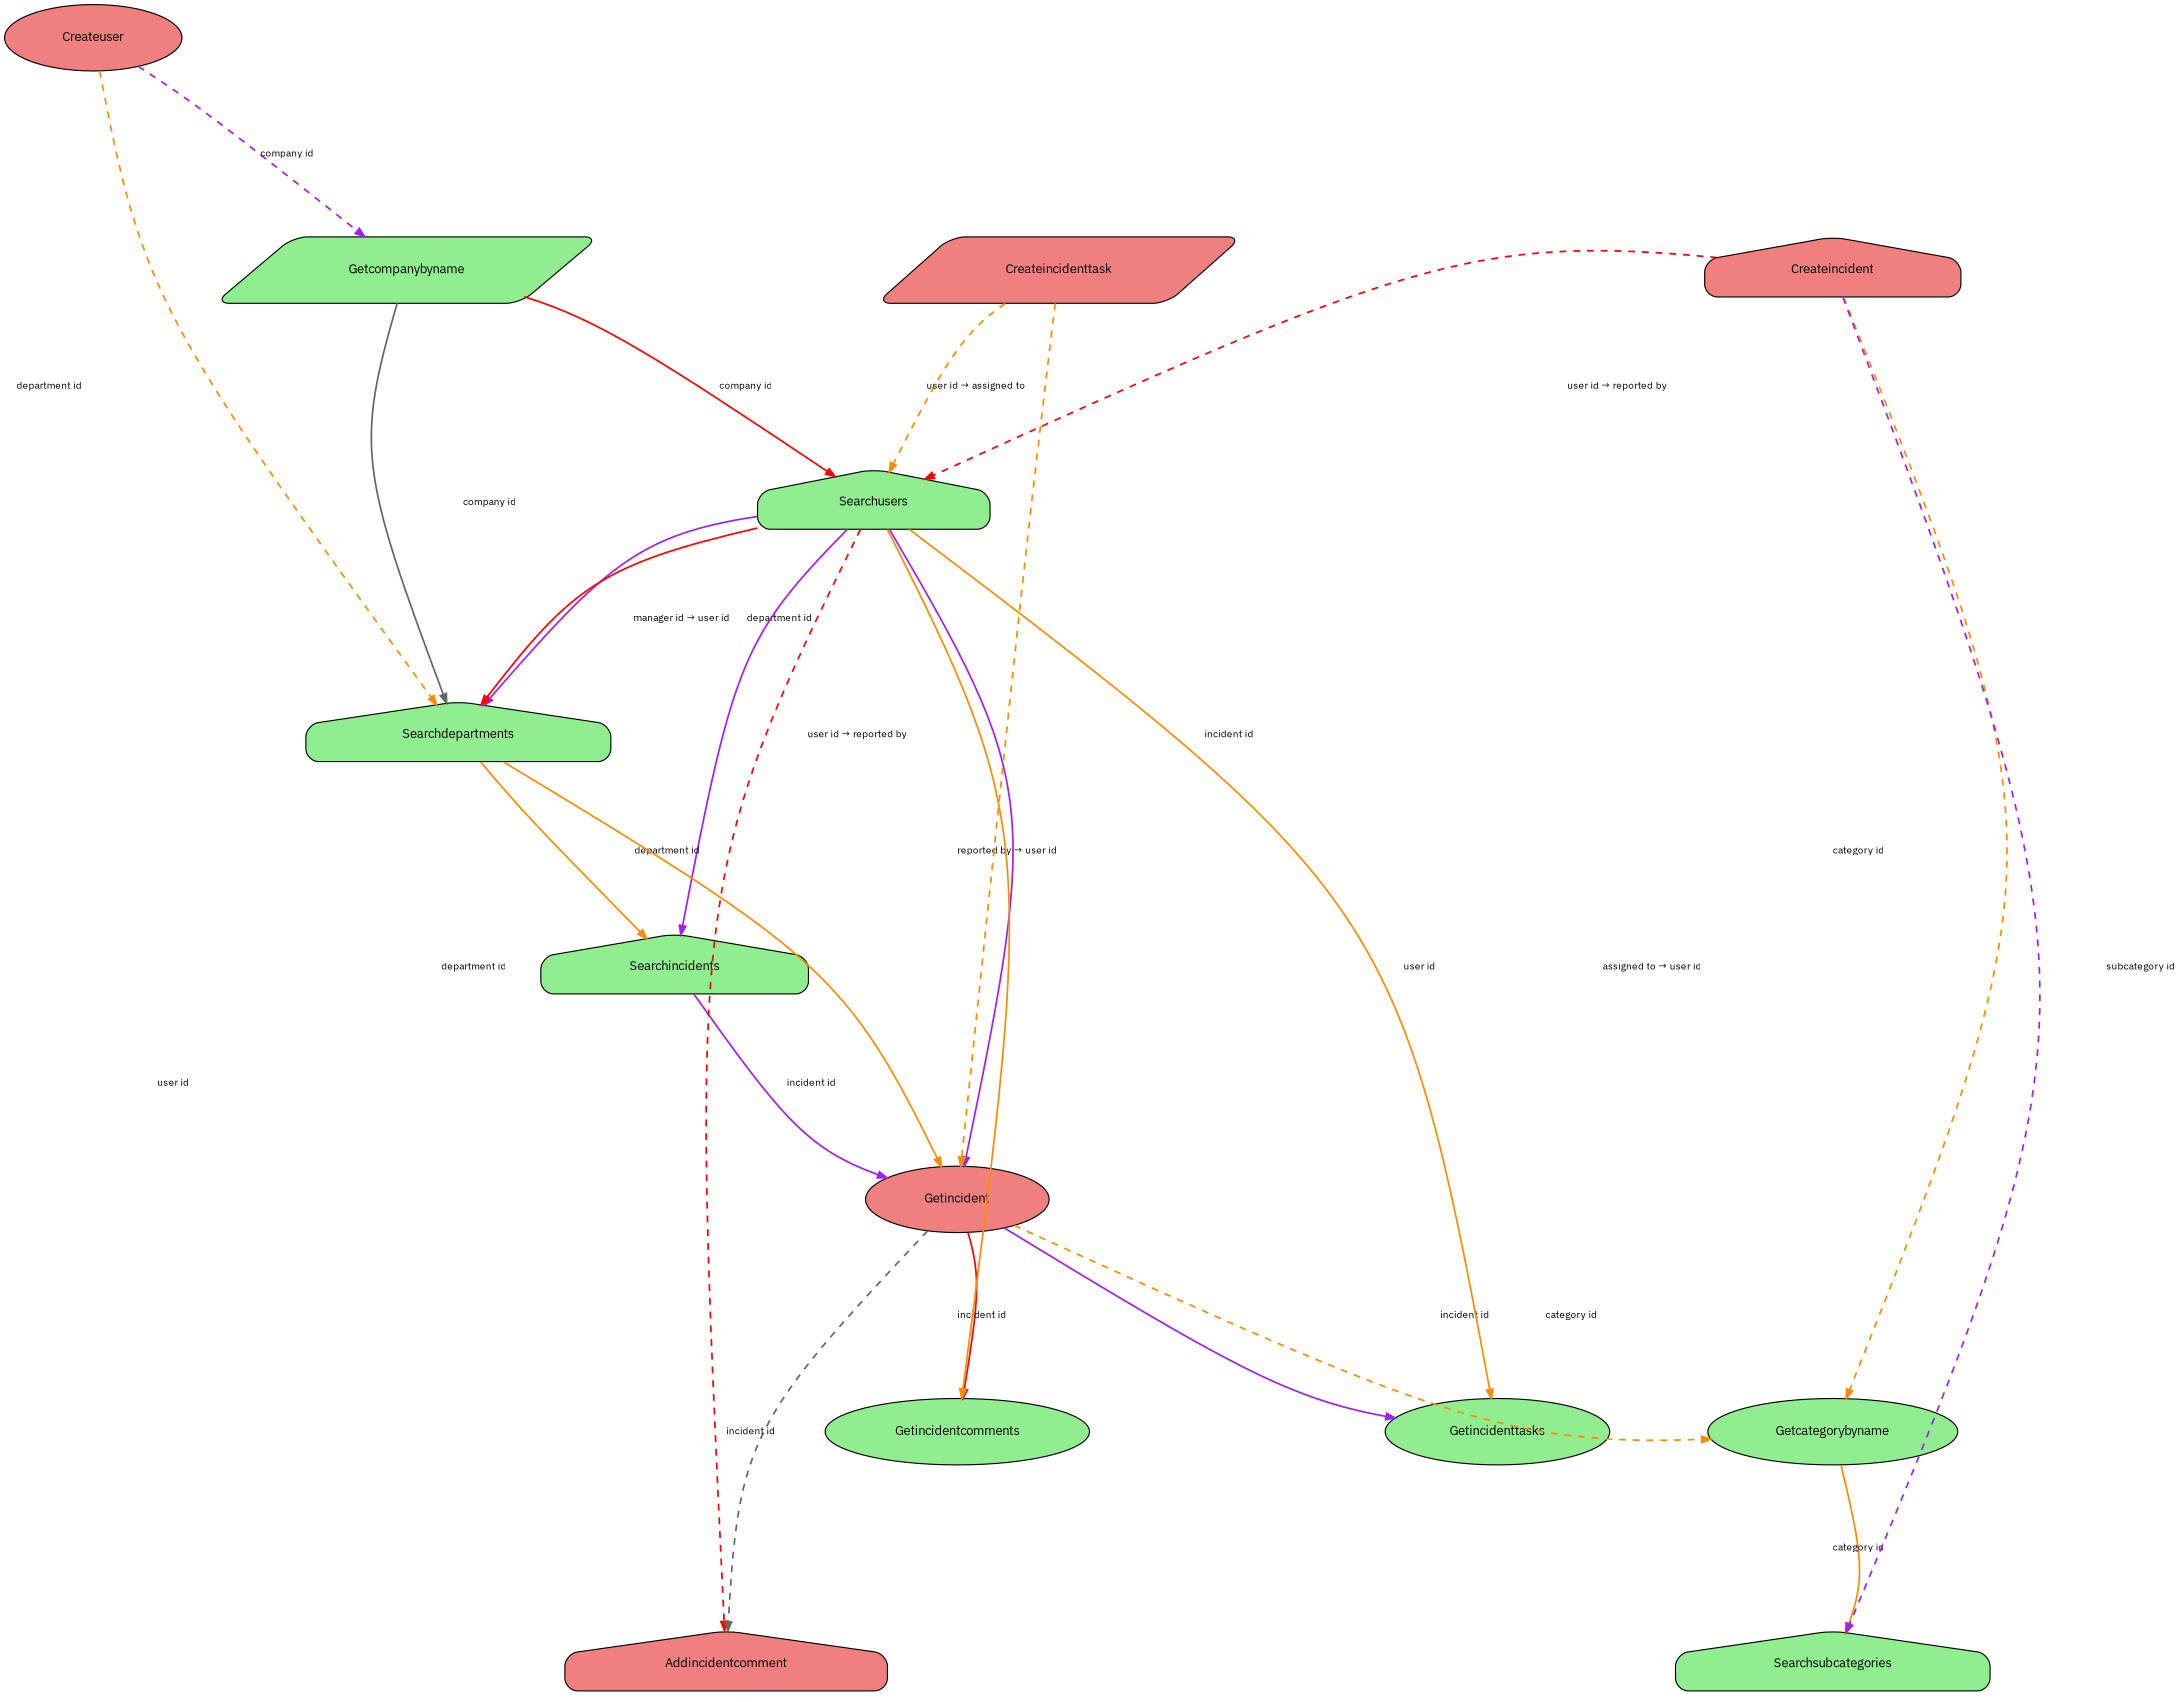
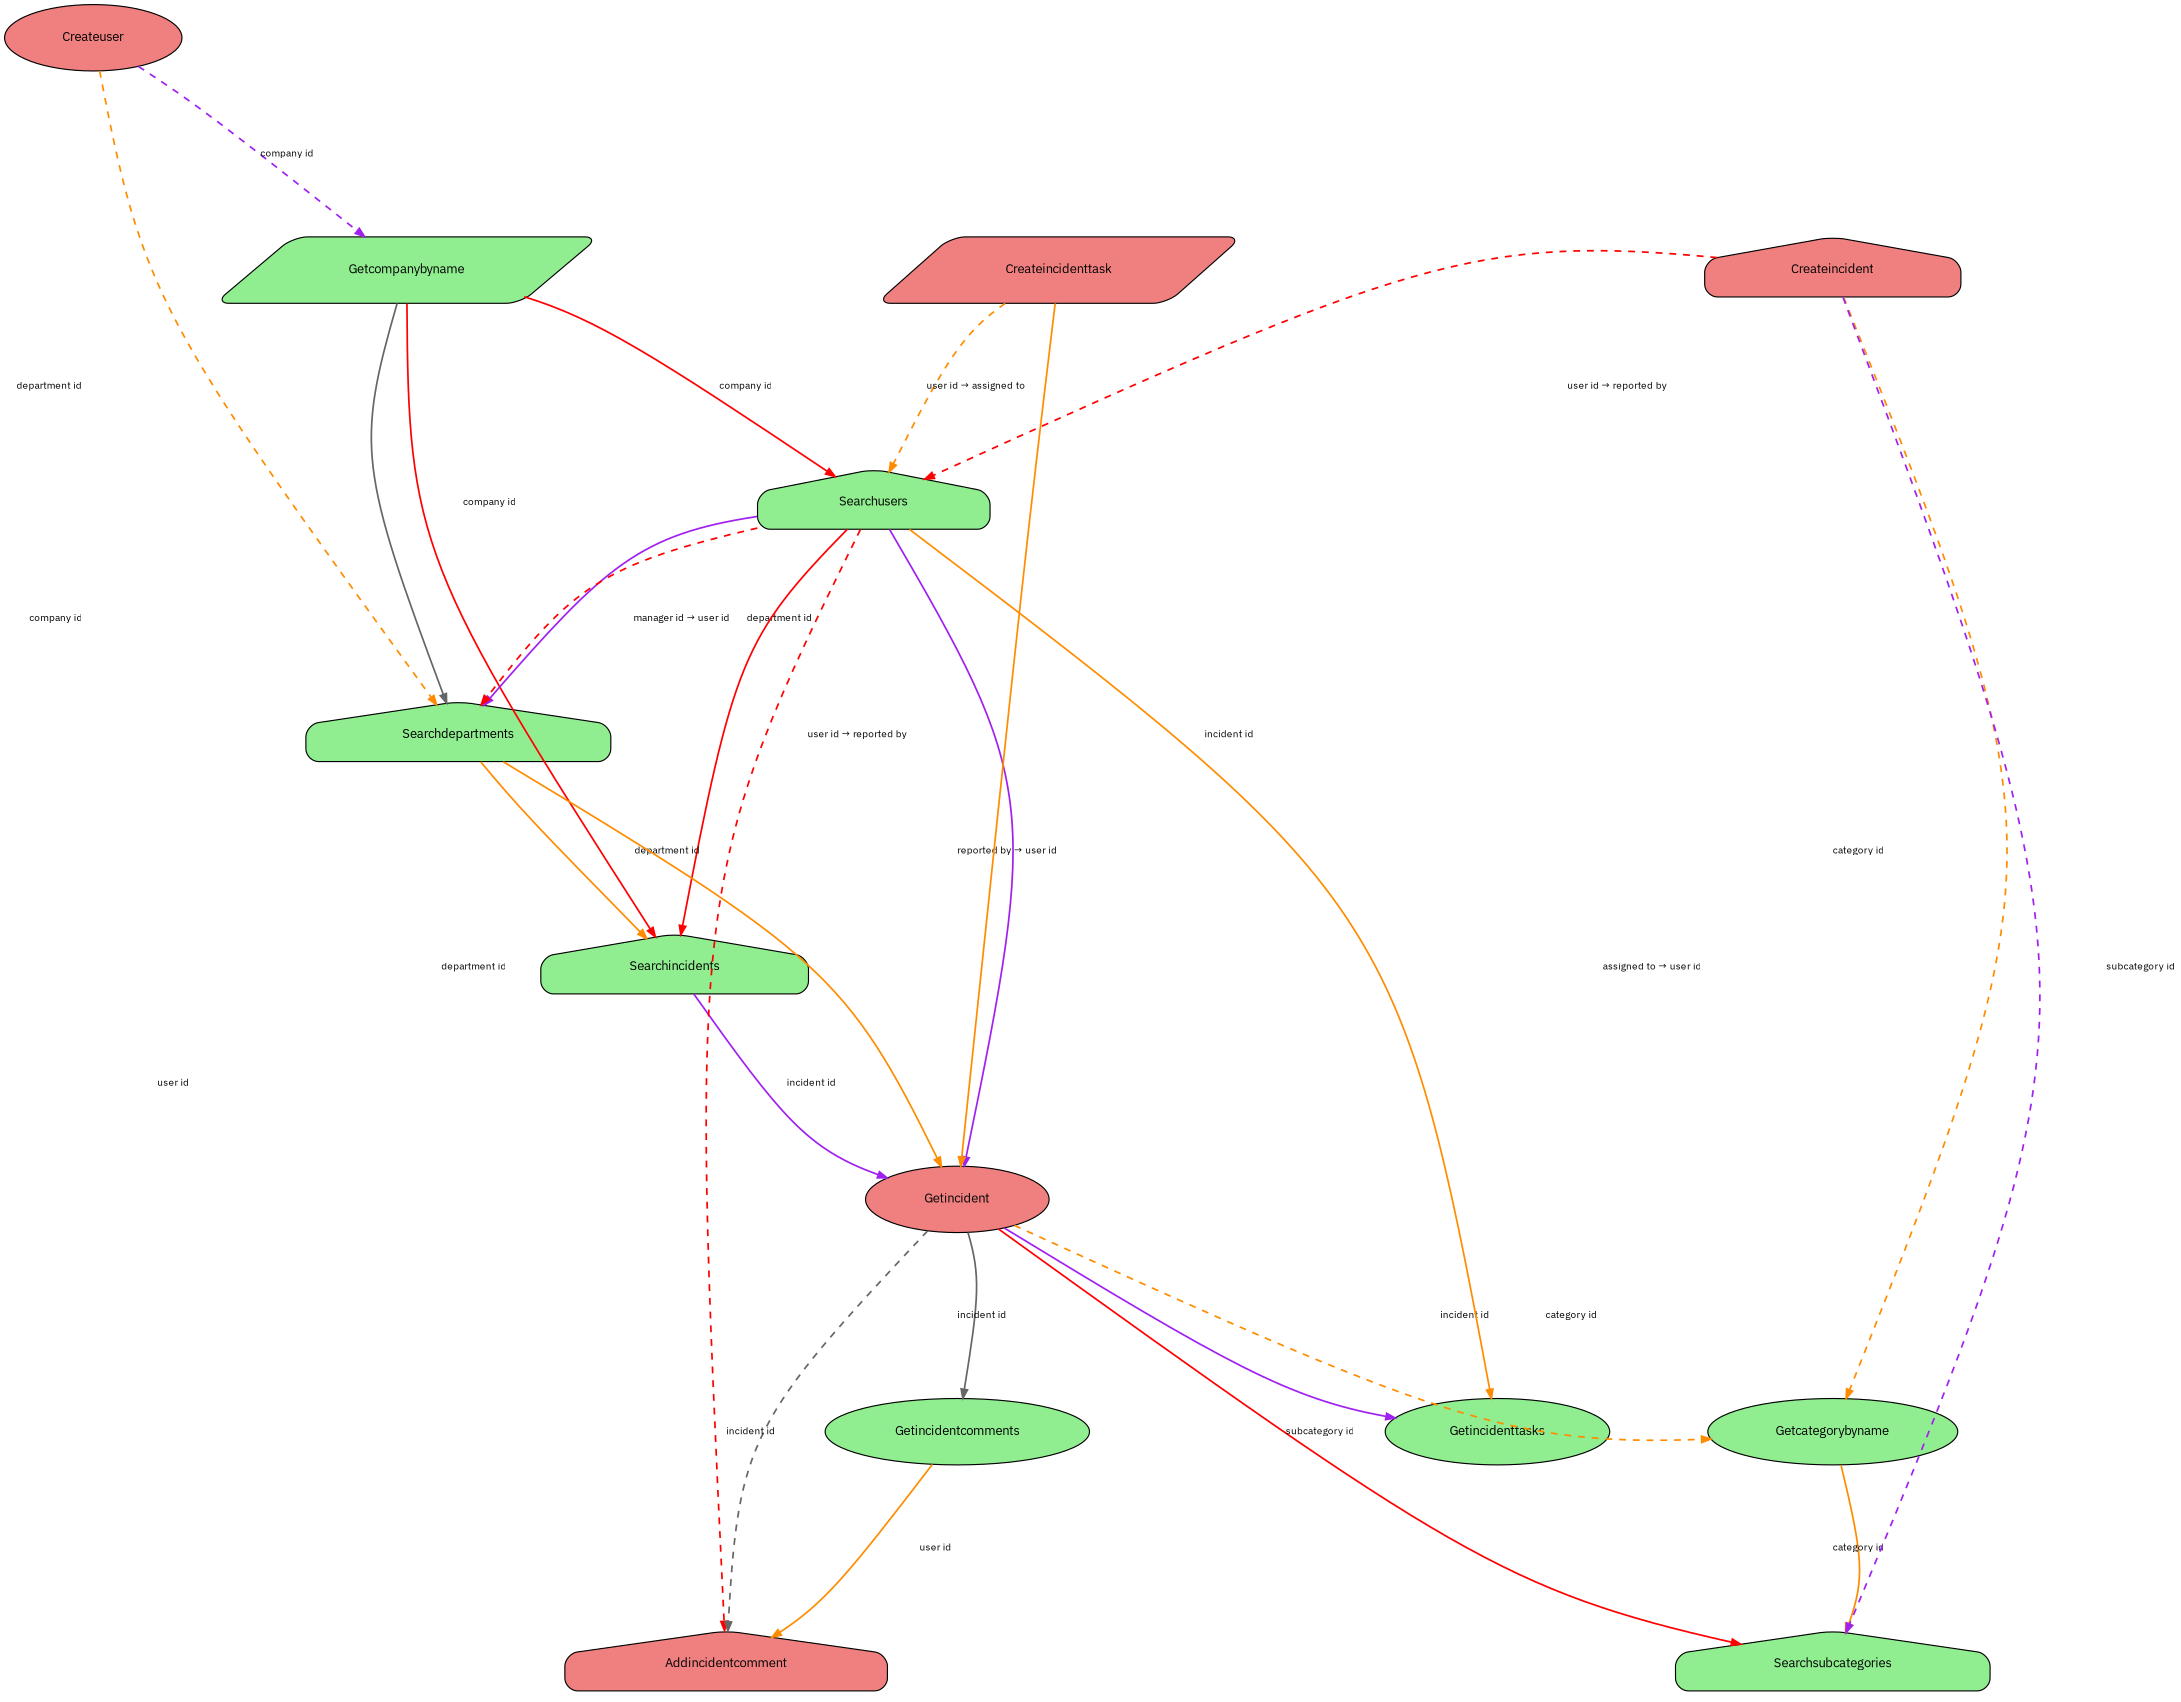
(639, 563) -> (639, 563)
none -> (472, 636)
(730, 711) -> (730, 711)
(1007, 730) -> (1007, 730)
(1006, 993) -> (862, 1554)
(975, 1311) -> (975, 1311)
none -> (1346, 1473)
